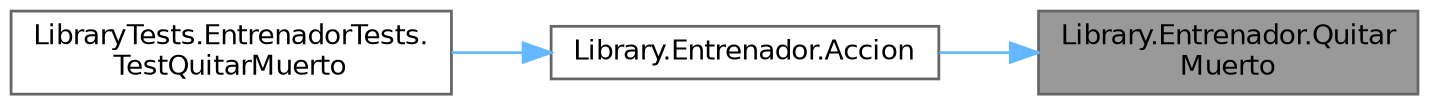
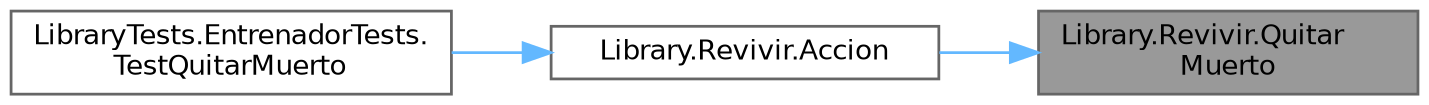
(745, 53) -> (745, 53)
(1228, 53) -> (1228, 53)
